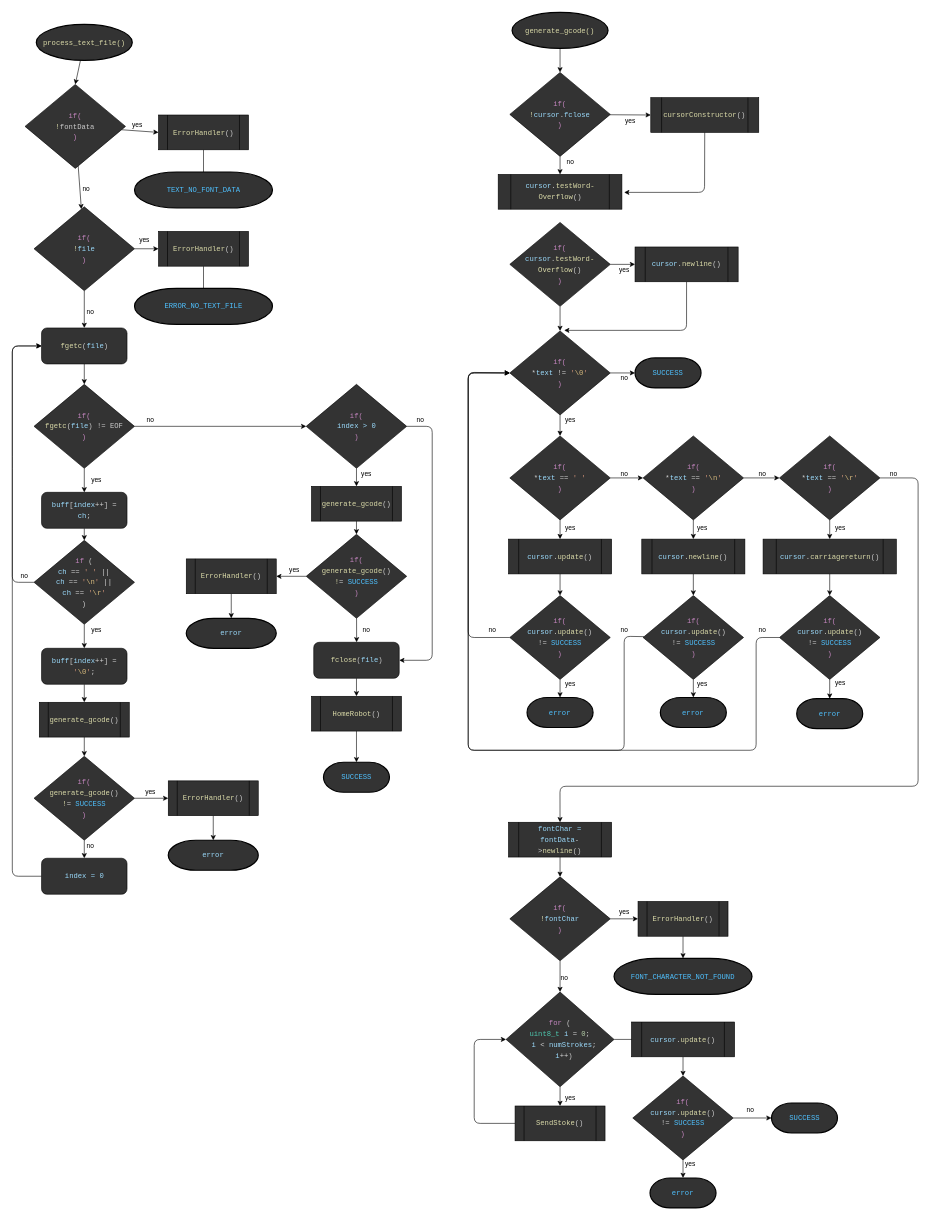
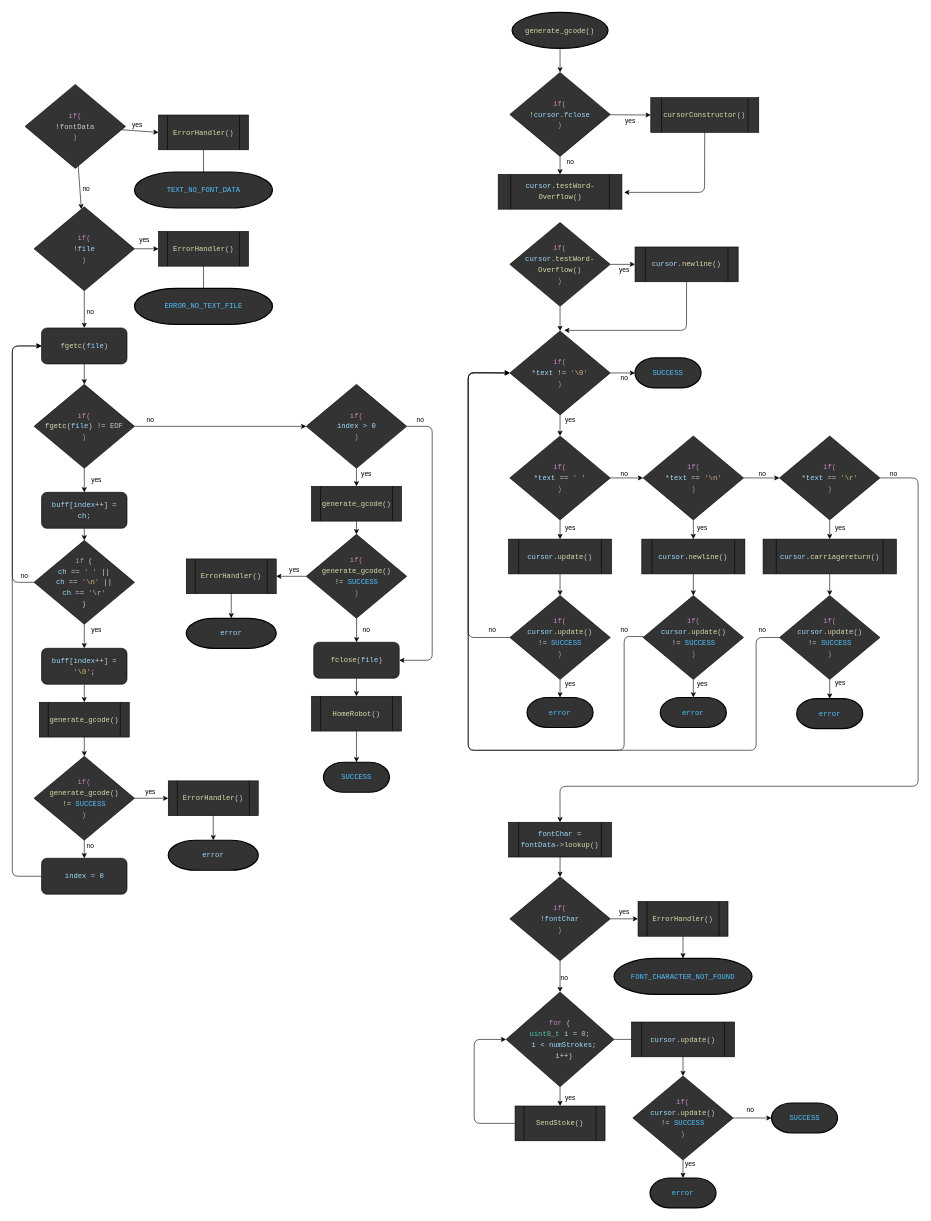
(84, 42) -> none
(78, 70) -> none
(560, 840) -> (560, 840)
